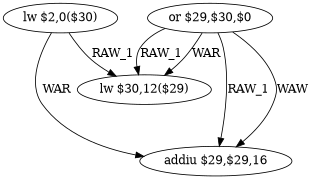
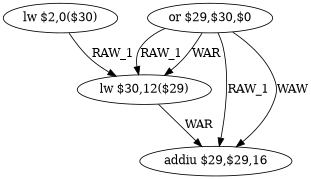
(53, 117) -> (177, 123)
